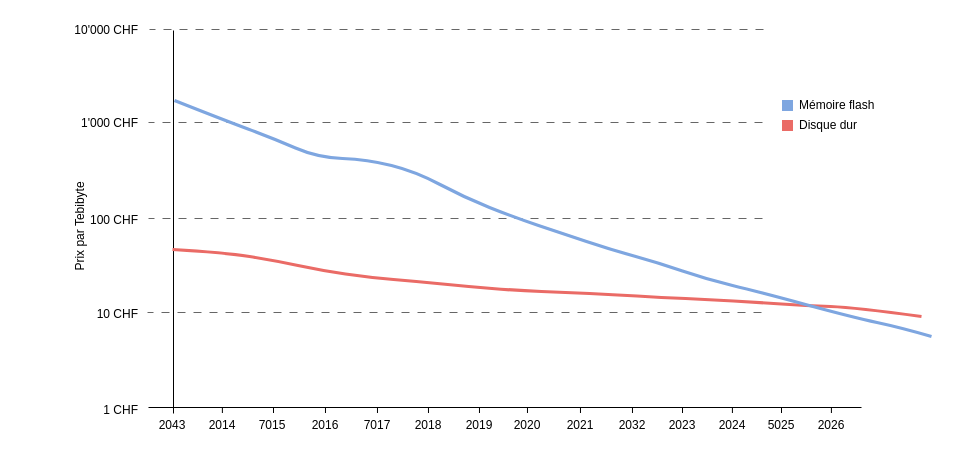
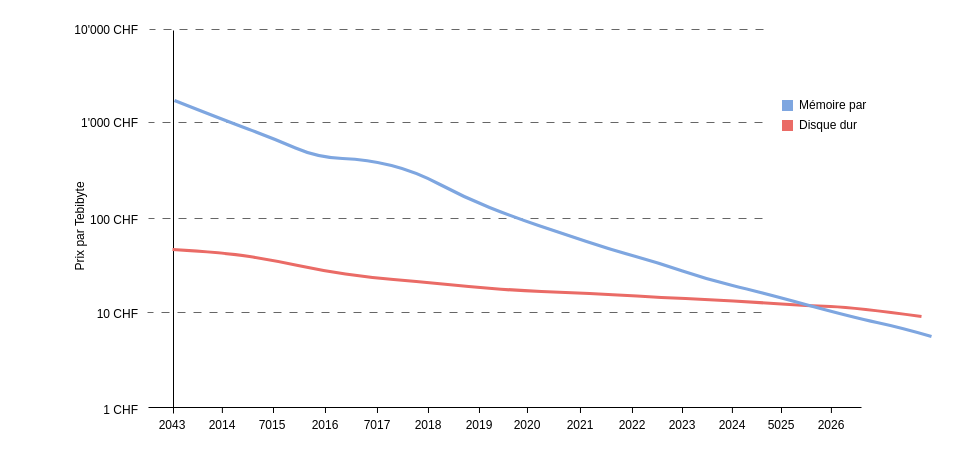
(839, 106) -> (833, 106)
(633, 426) -> (633, 426)
